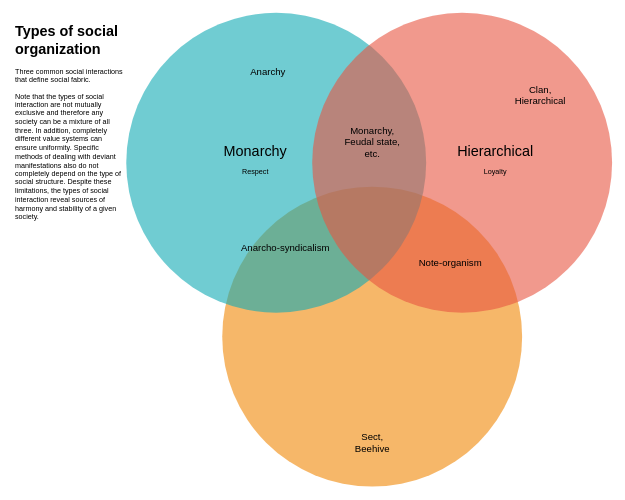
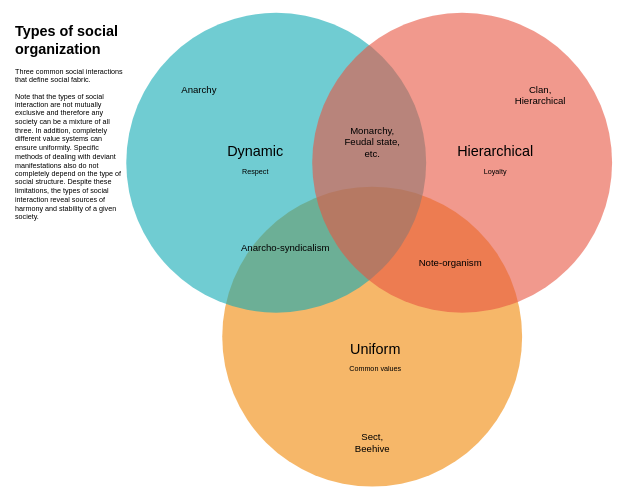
(268, 74) -> (199, 92)
(256, 160) -> (256, 160)
none -> (375, 358)
